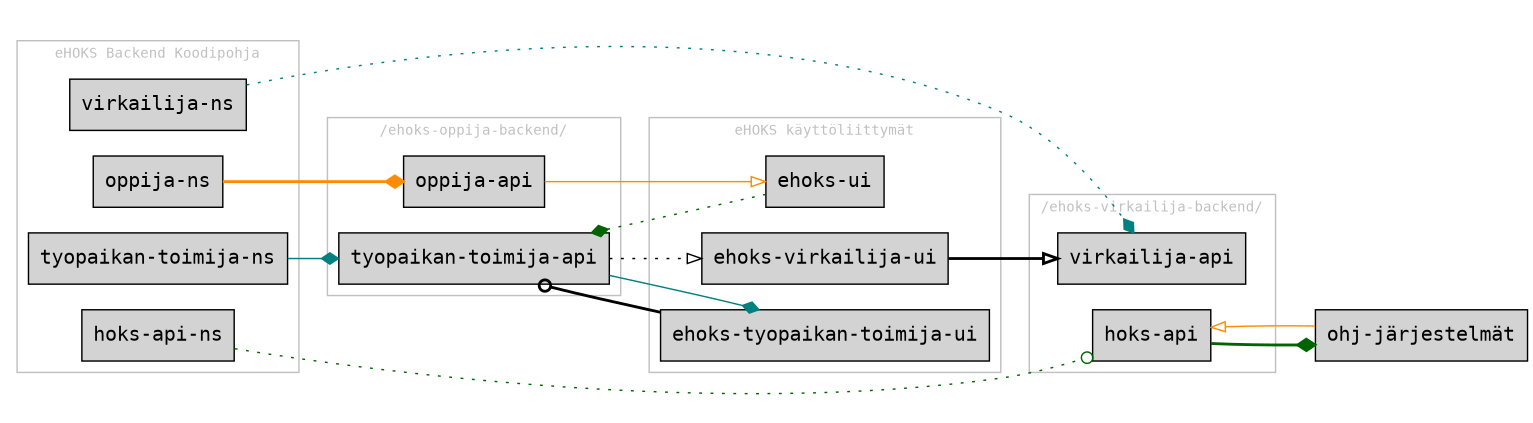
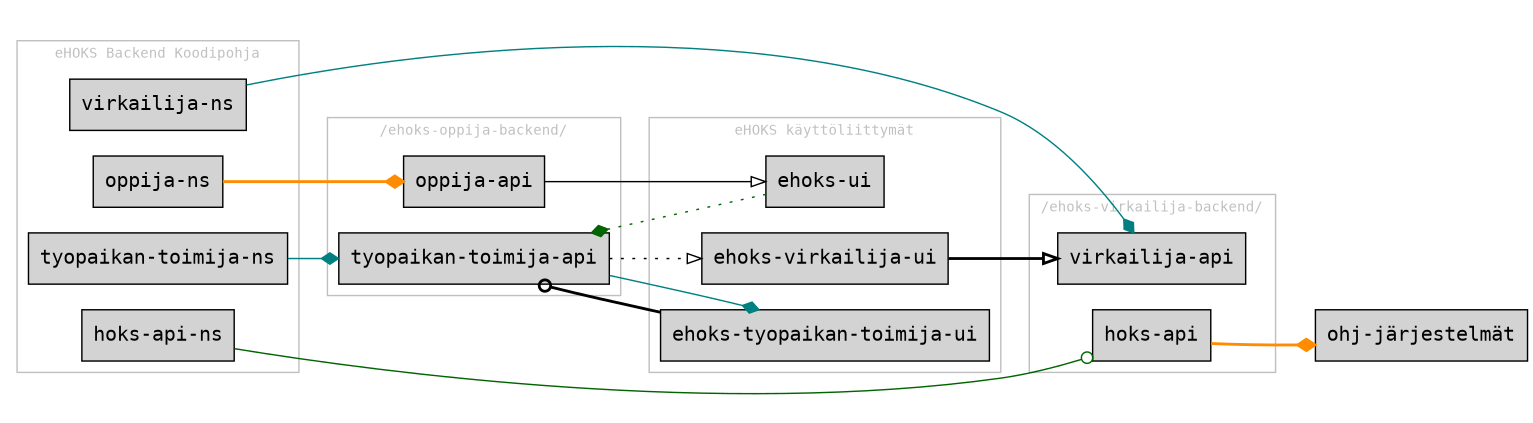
(708, 50) -> (708, 50)
(638, 182) -> (638, 182)
(1266, 326) -> none
(1254, 345) -> (1254, 345)
(658, 392) -> (658, 392)
